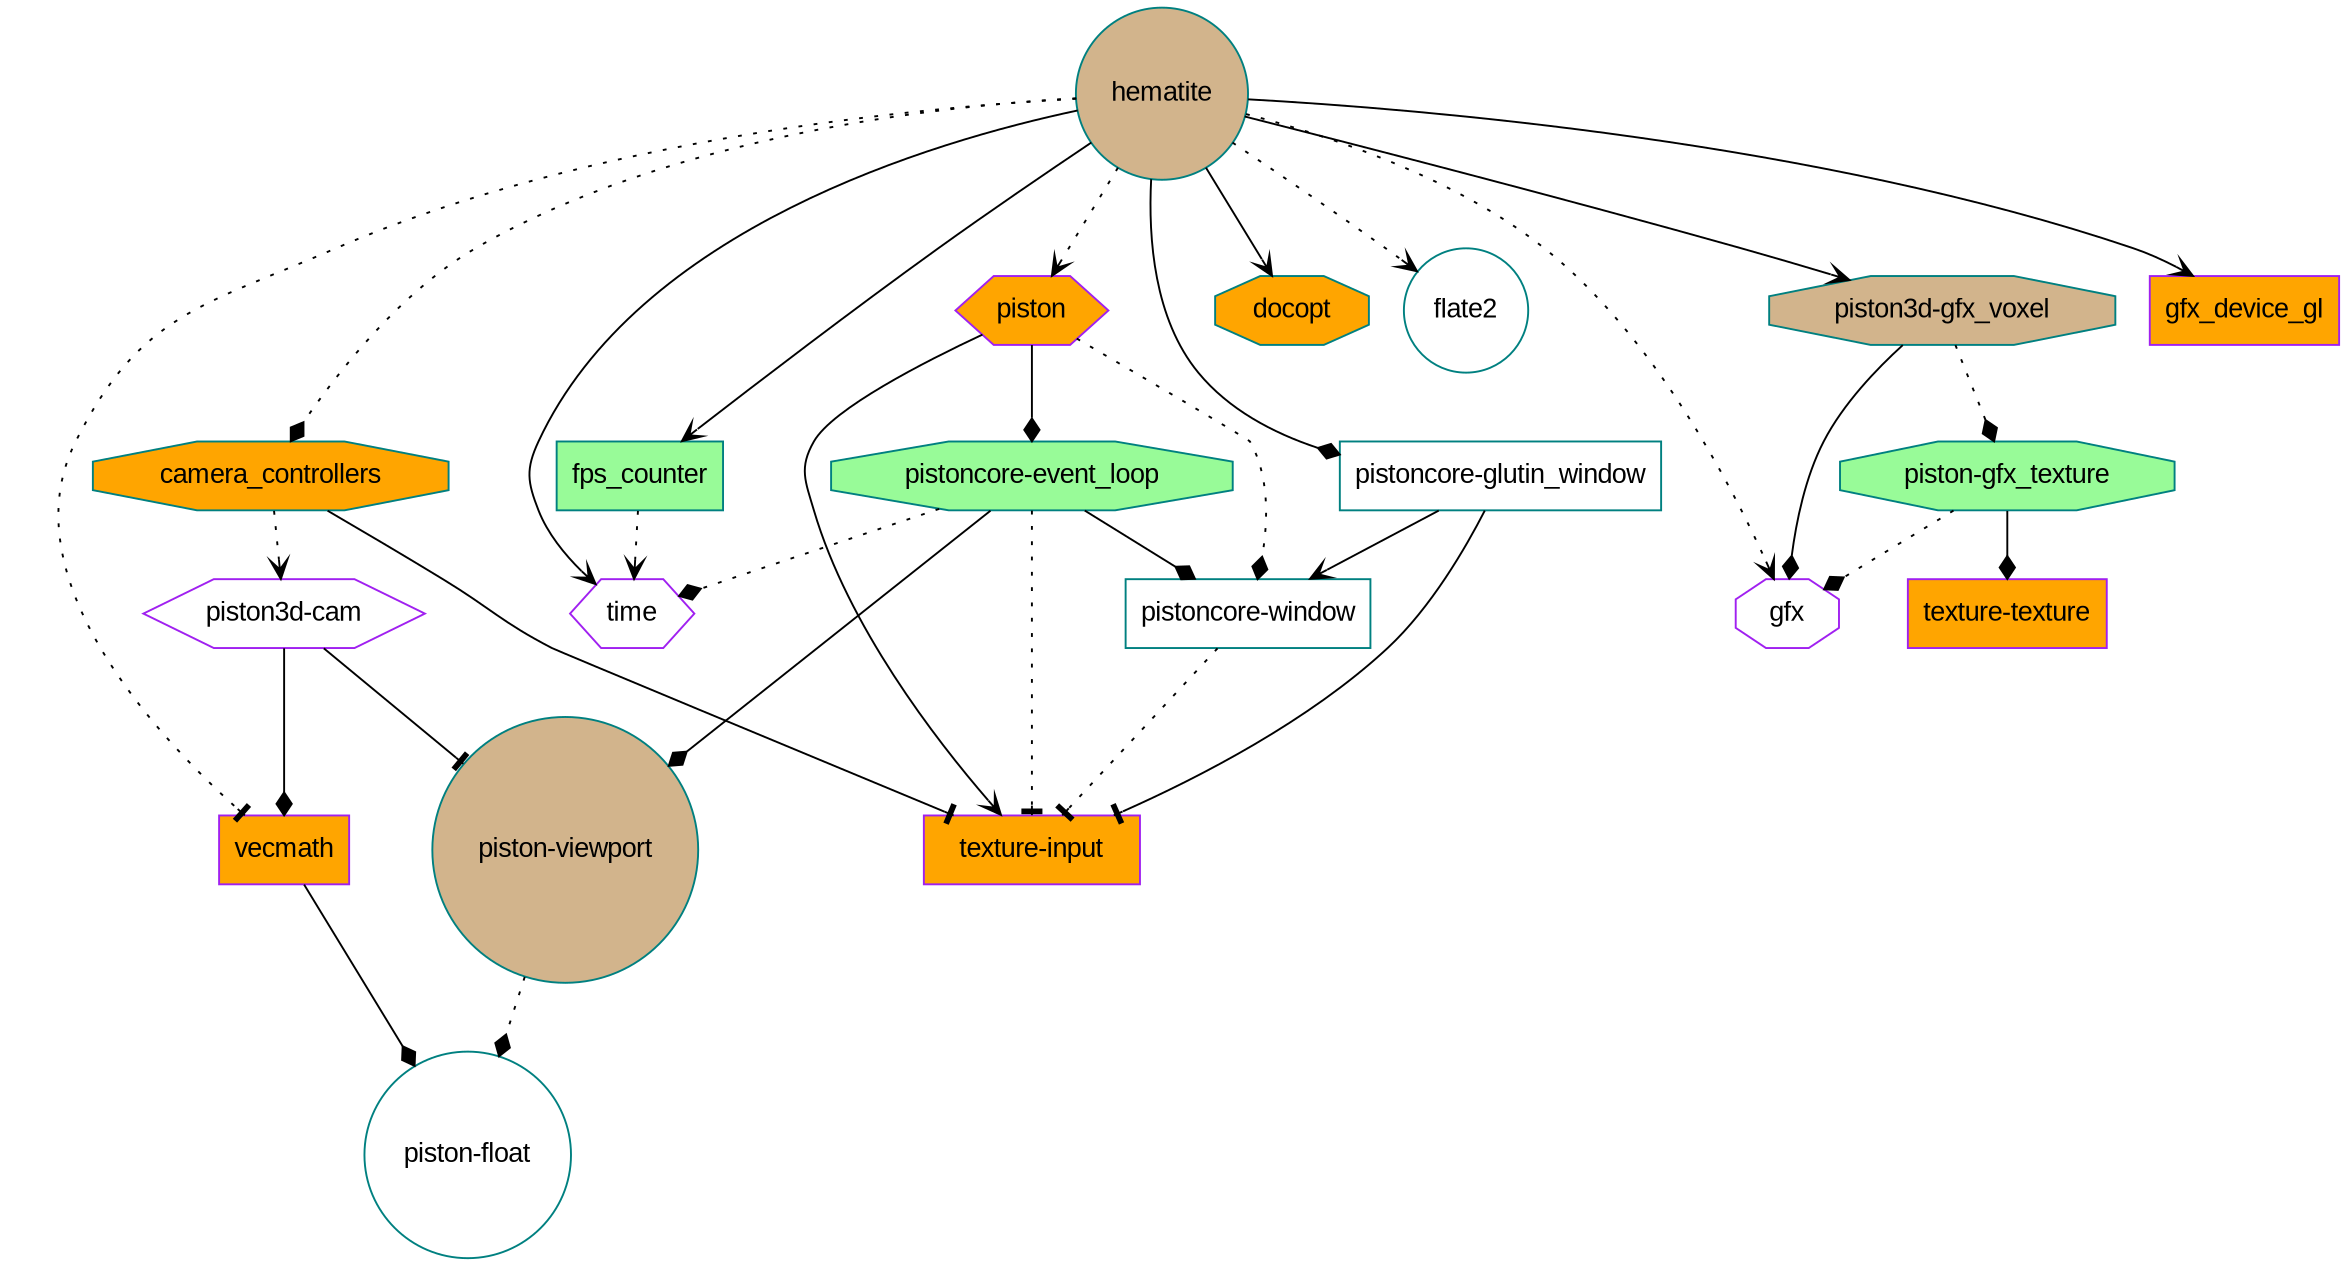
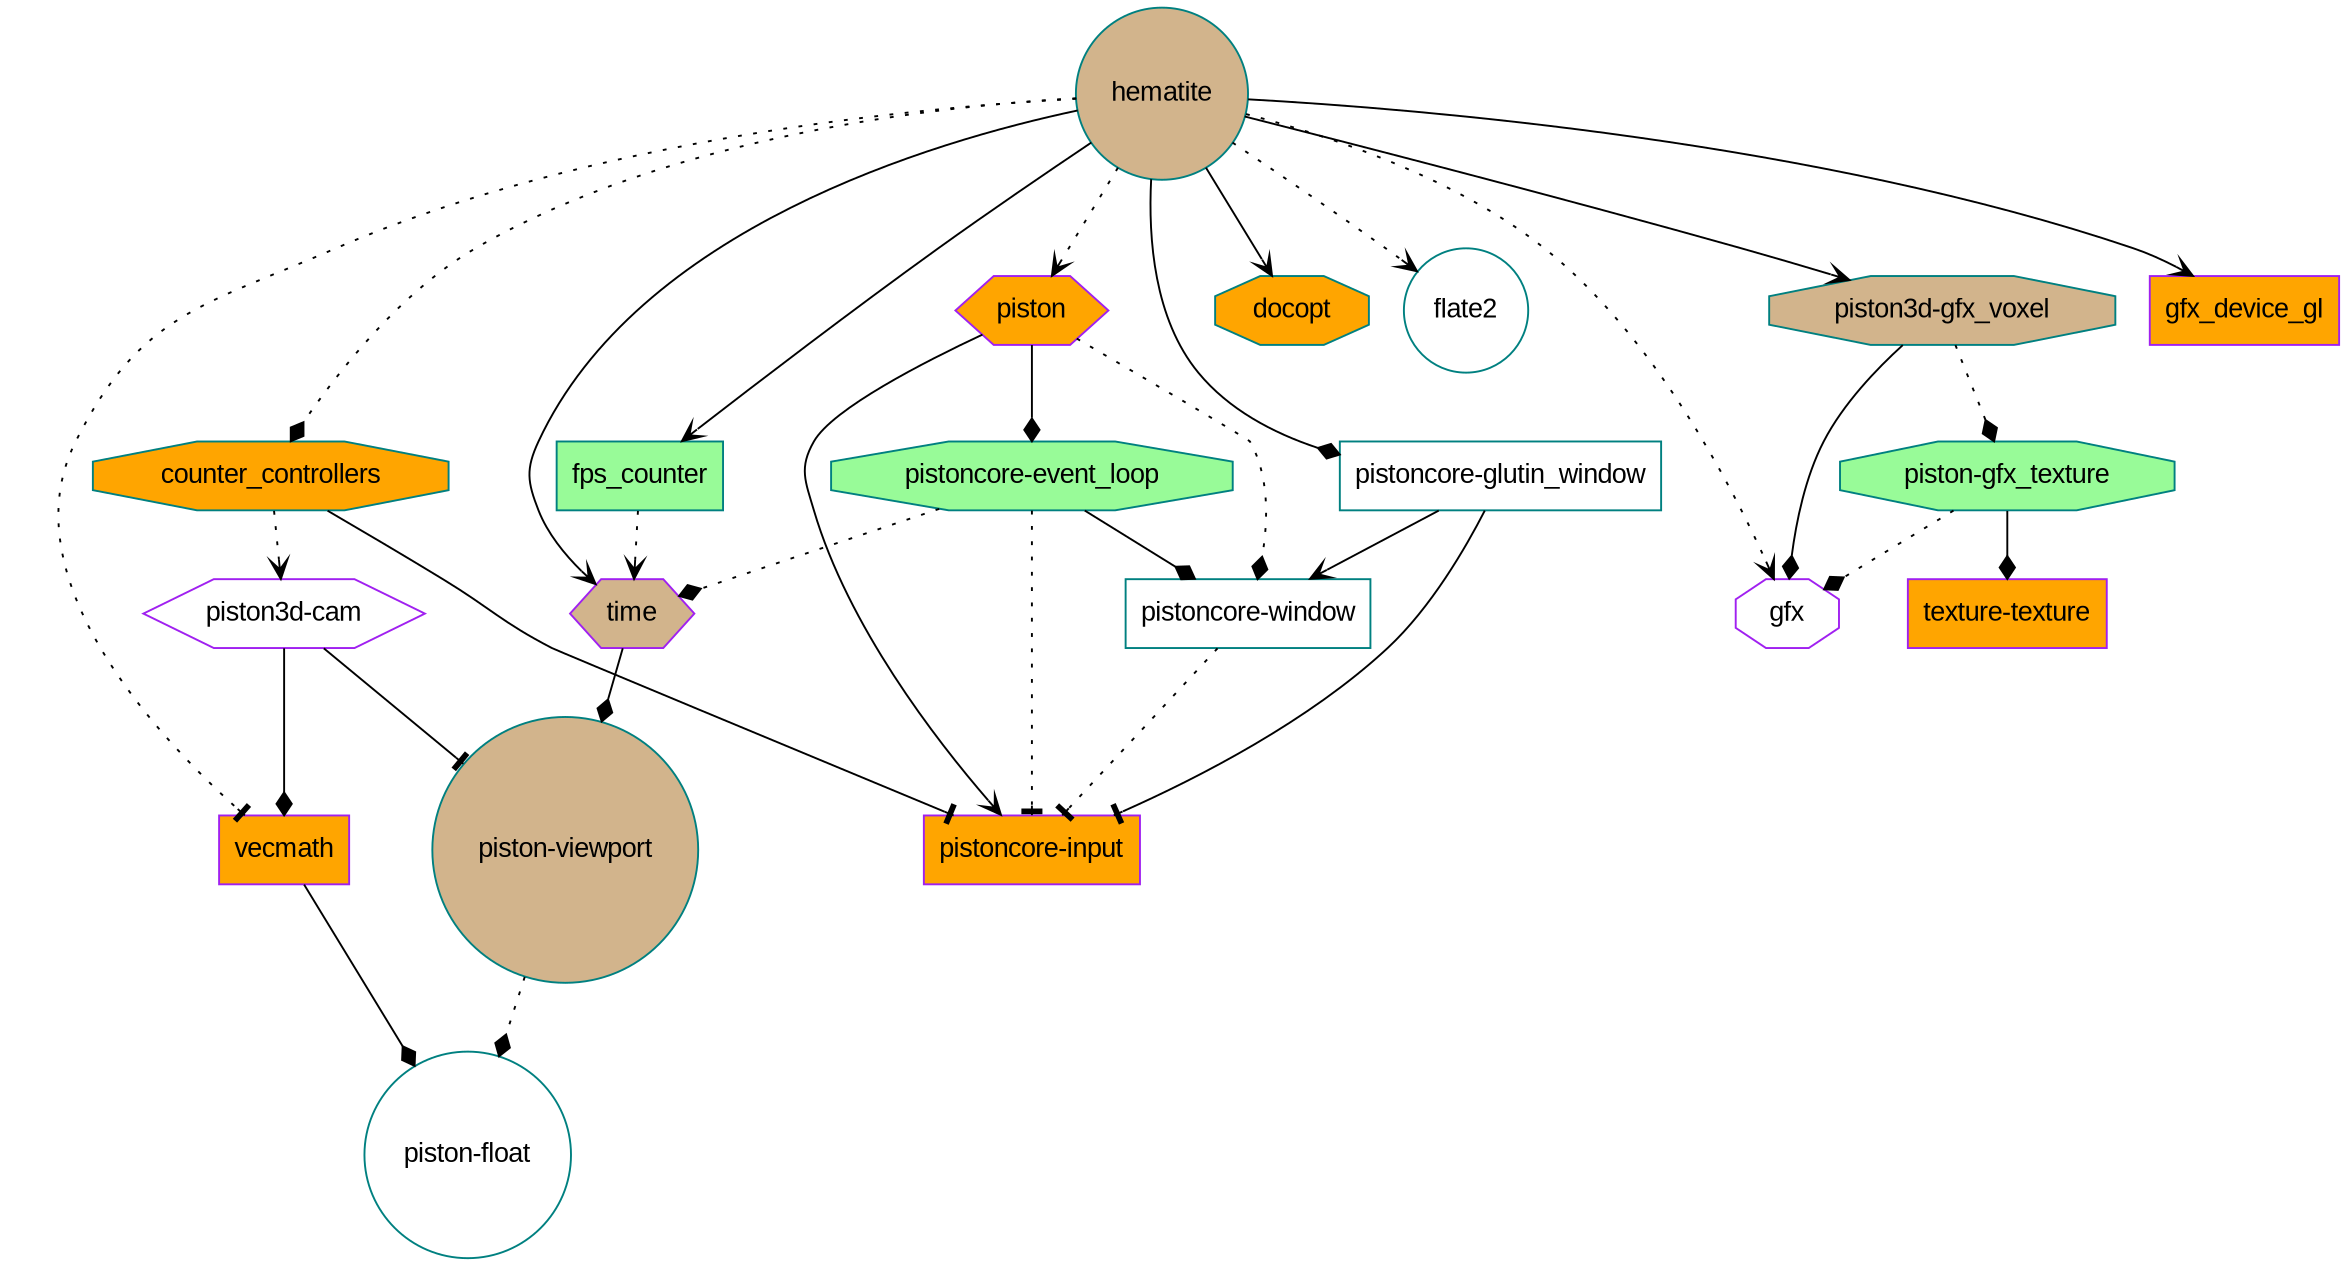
(271, 476) -> (271, 476)
(632, 614) -> (632, 614)
(839, 631) -> (618, 664)
(1032, 850) -> (1032, 850)
